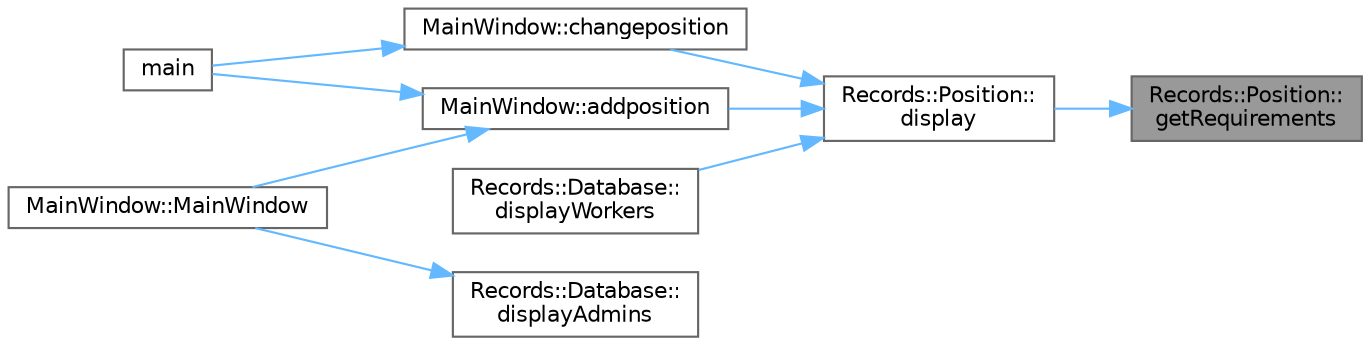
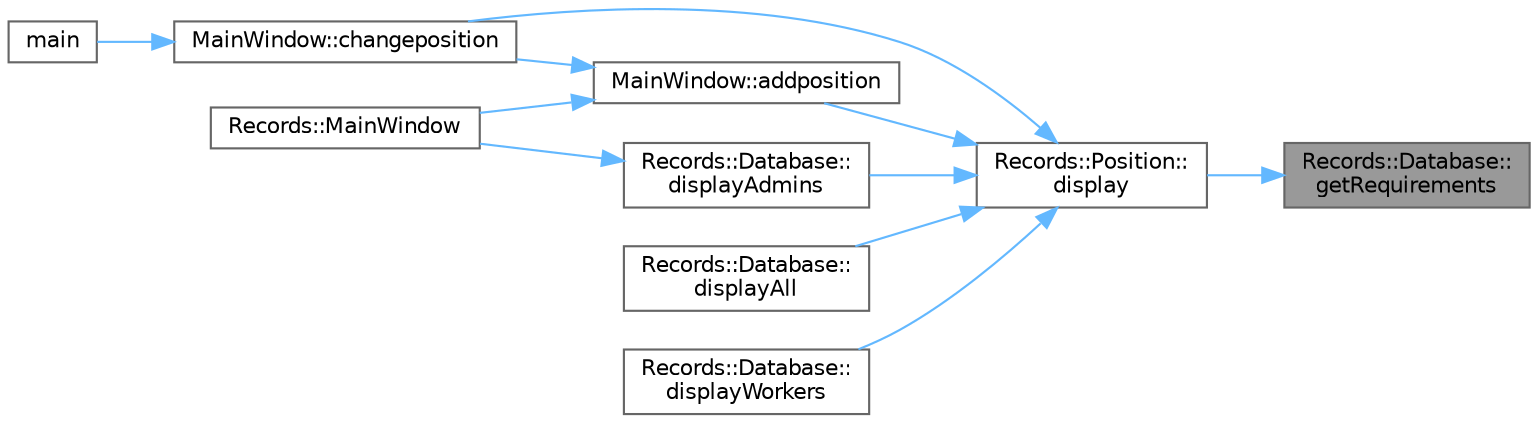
(306, 83) -> (544, 62)
(1247, 109) -> (1407, 175)
none -> (912, 175)
(168, 208) -> (345, 128)
none -> (747, 279)
